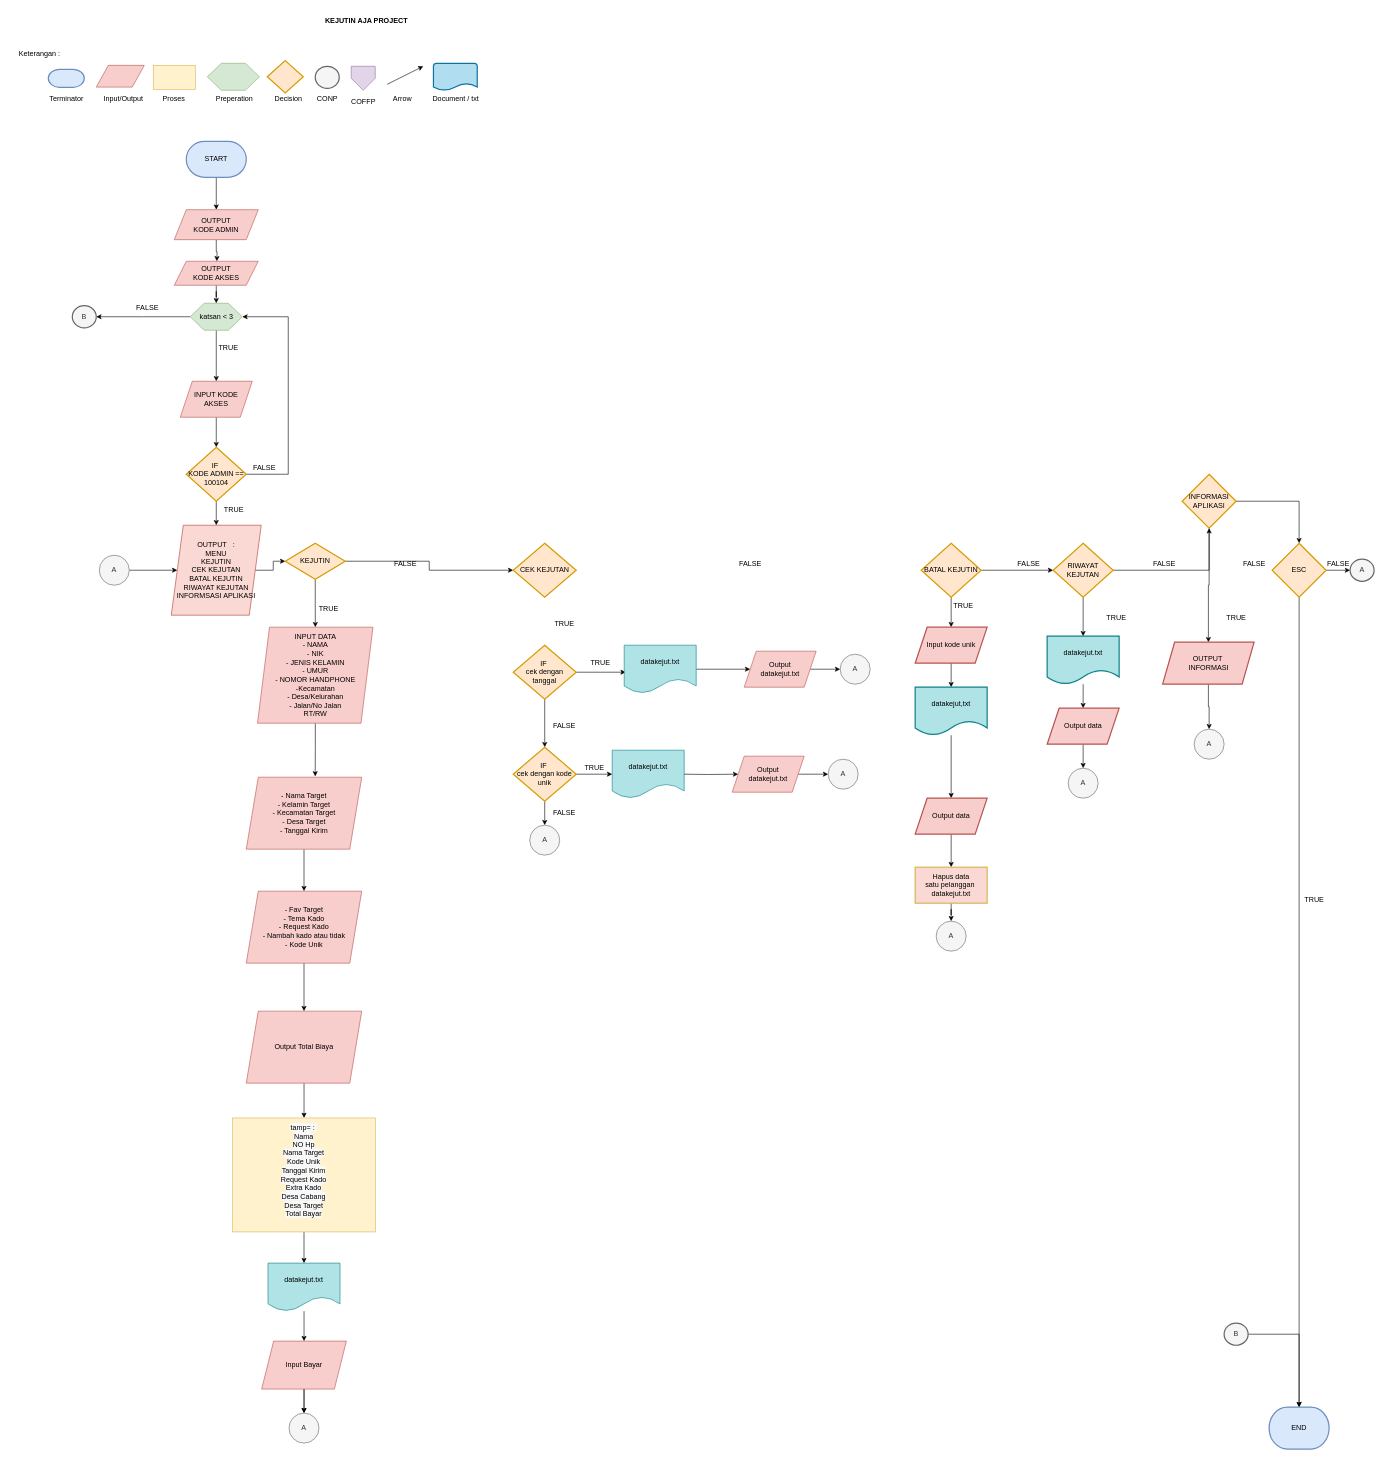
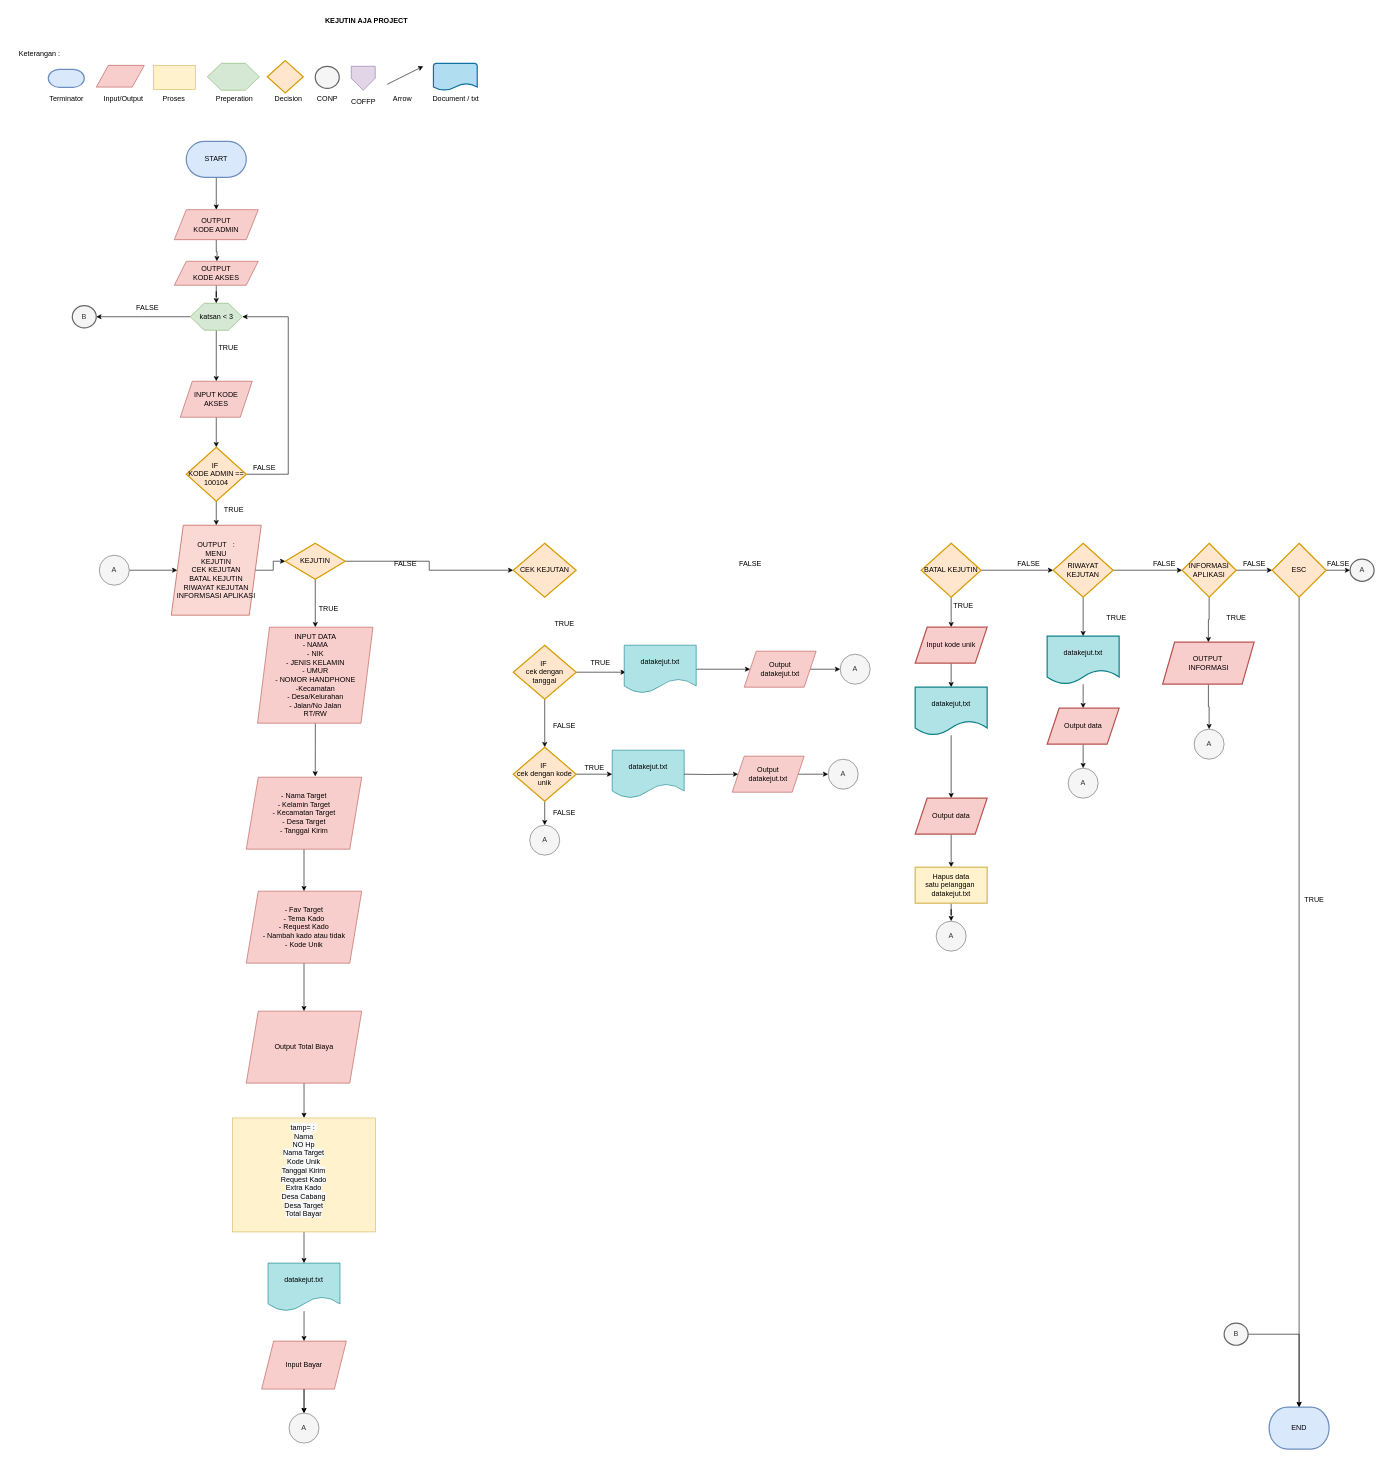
(1209, 501) -> (1209, 570)
(951, 885) -> (951, 885)
